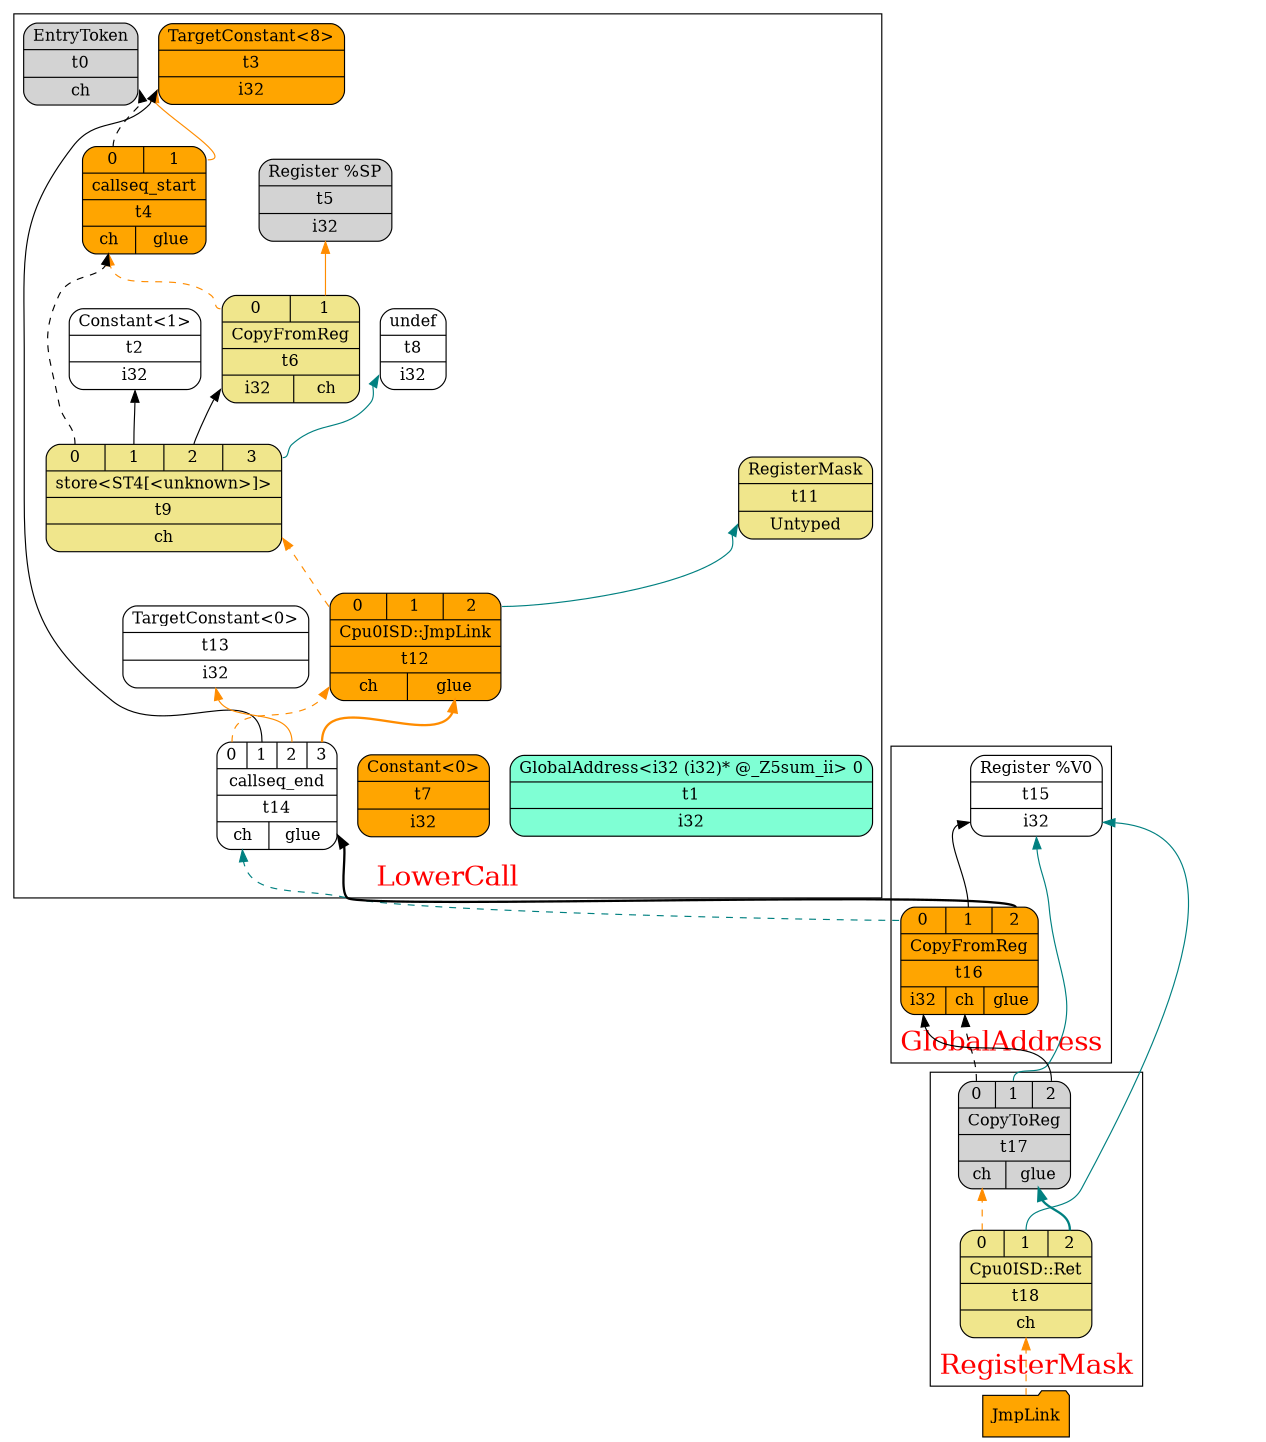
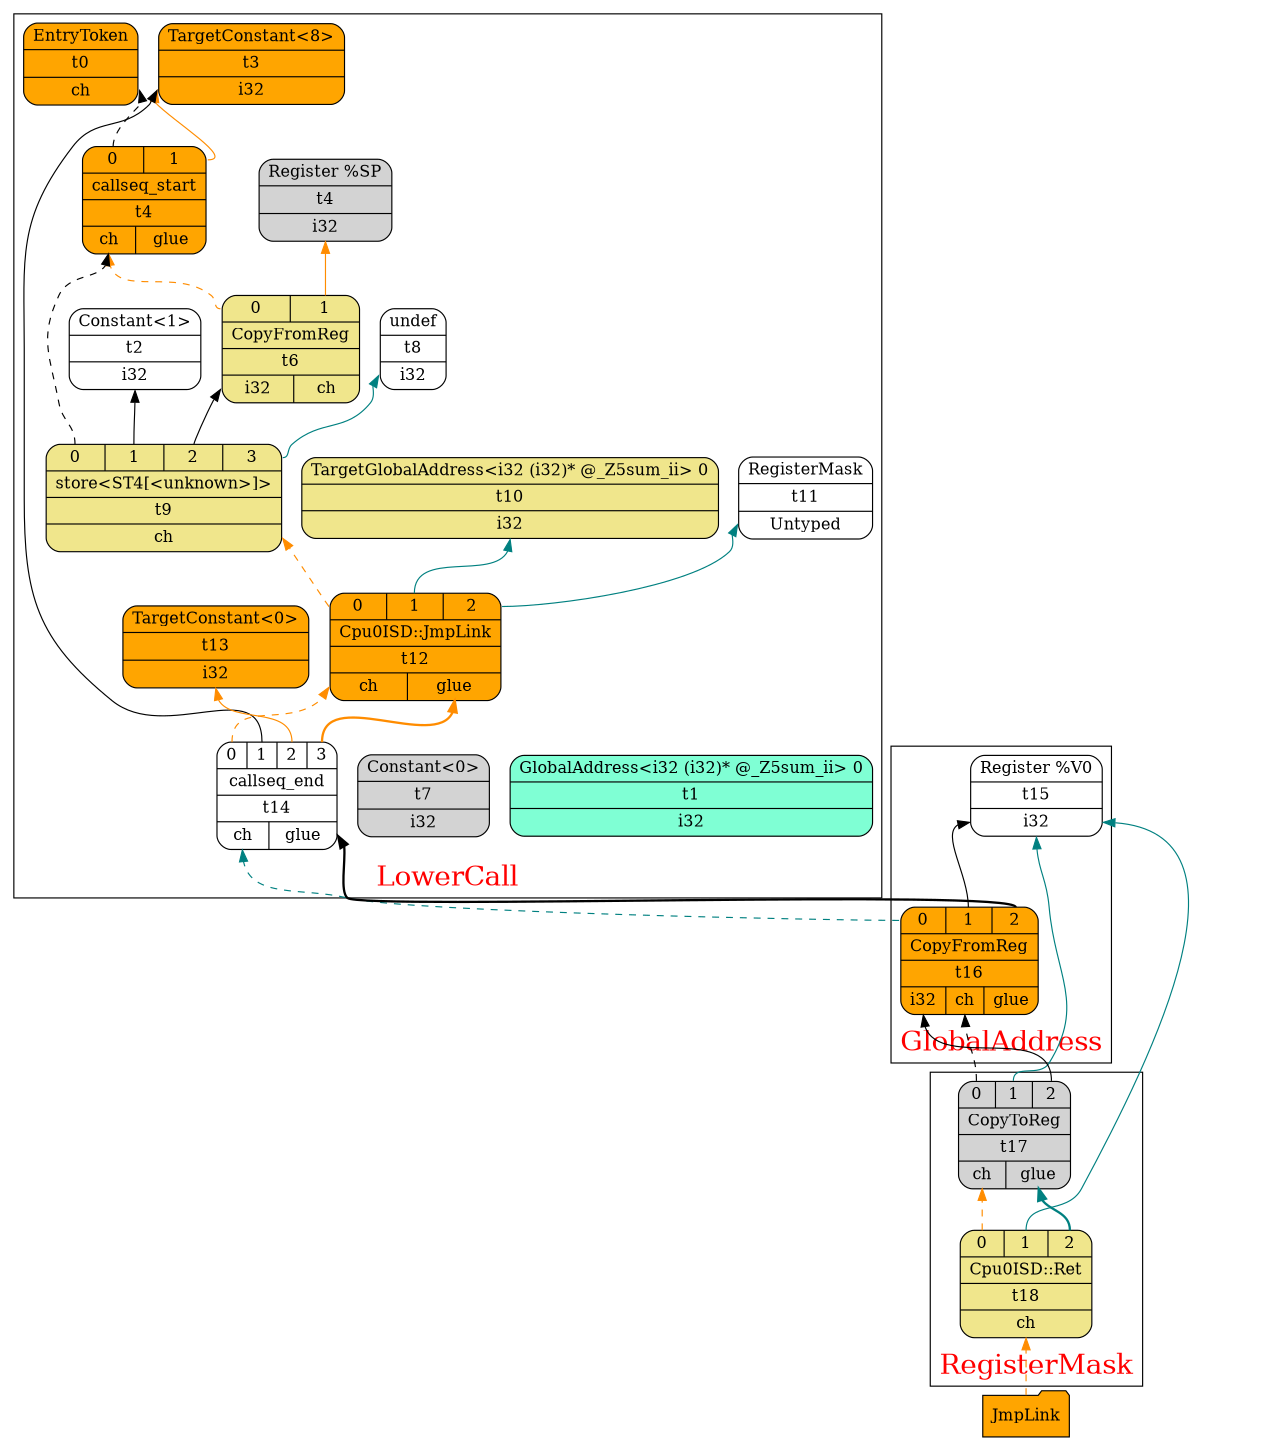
(81, 64) -> (81, 64)
(325, 199) -> (325, 199)
none -> (510, 498)
(806, 498) -> (806, 498)
(216, 647) -> (216, 647)
(424, 796) -> (424, 796)
